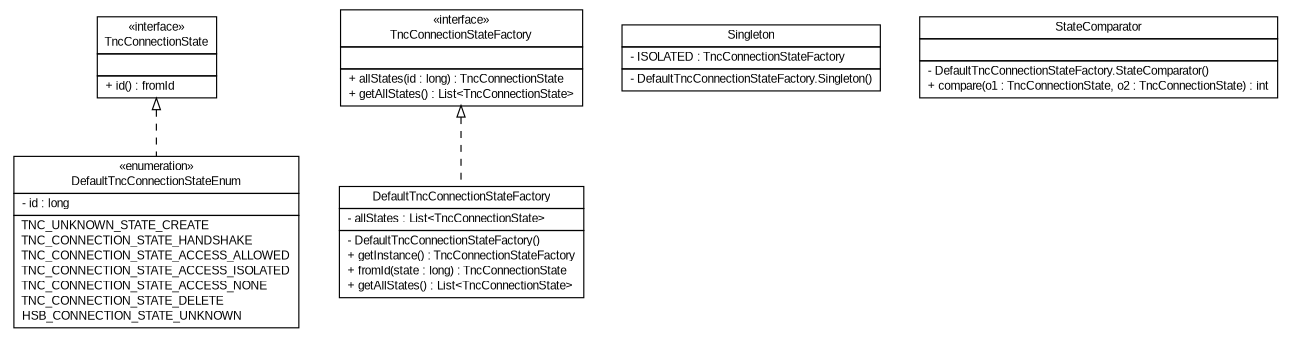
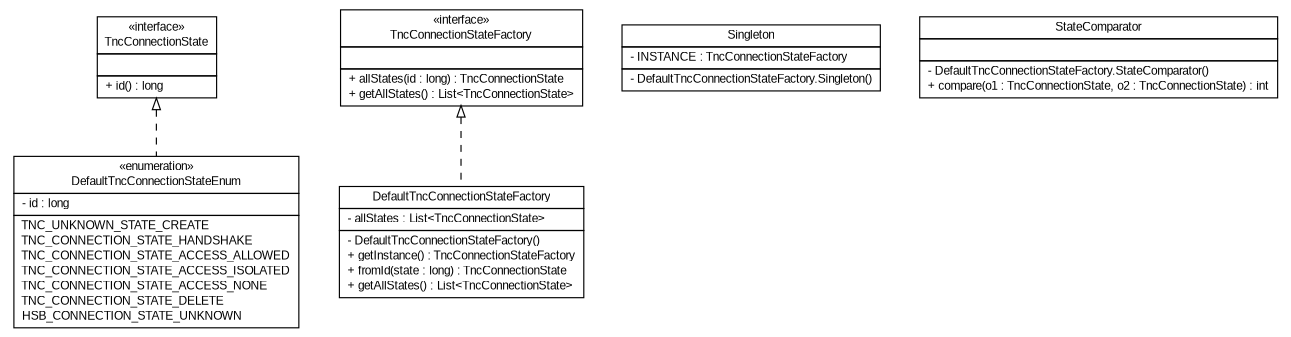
(738, 57) -> (739, 57)
(140, 86) -> (134, 86)
